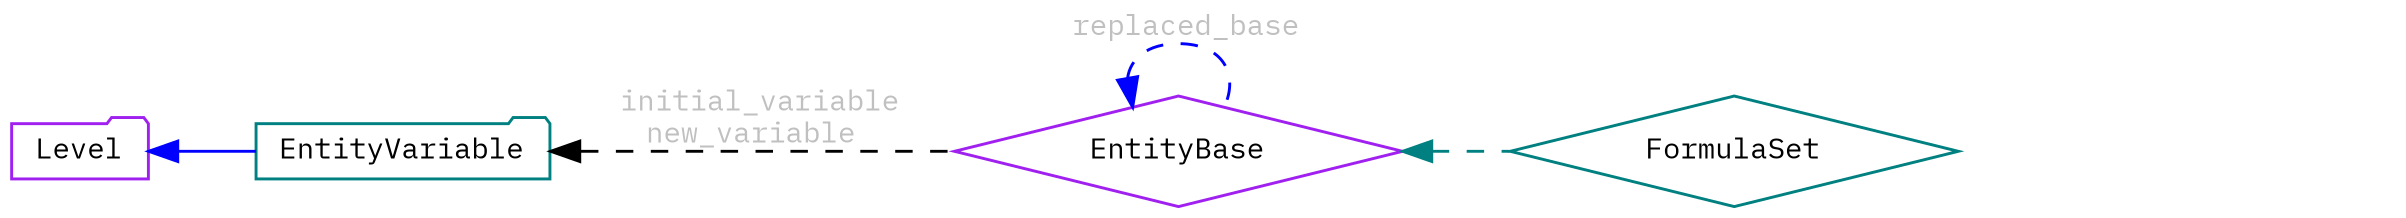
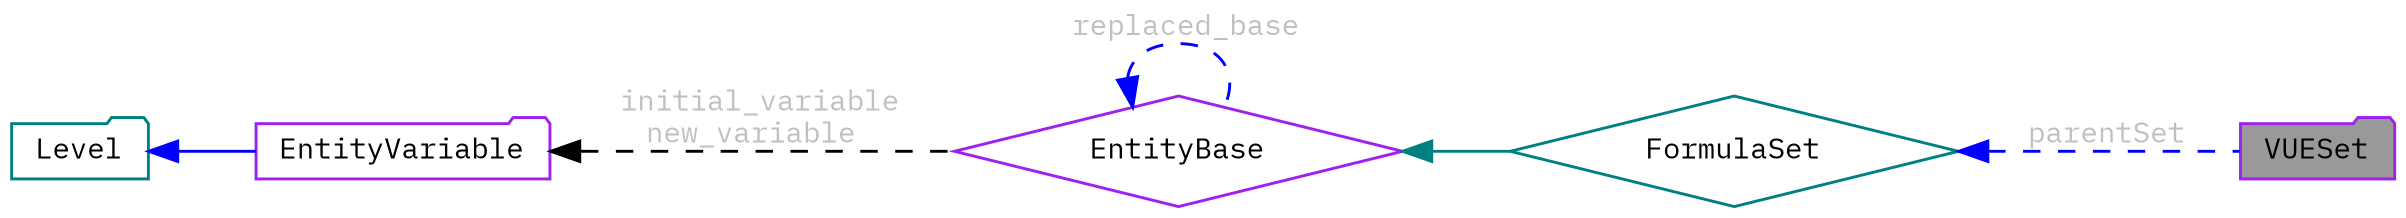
(80, 151) -> (80, 151)
(403, 151) -> (403, 151)
(1471, 151) -> (1471, 151)
none -> (2318, 151)
